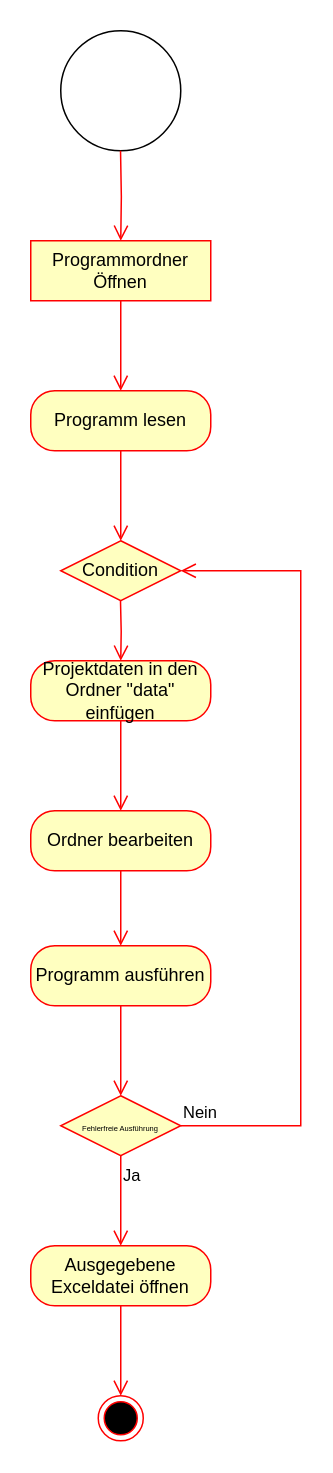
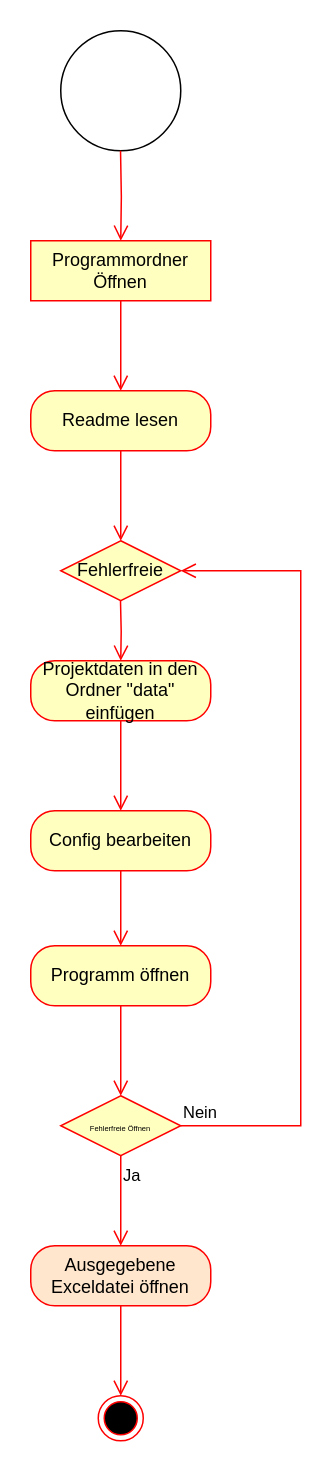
(121, 421) -> (121, 421)
(121, 571) -> (121, 571)
(121, 841) -> (121, 841)
(121, 976) -> (121, 976)
(121, 1126) -> (121, 1126)
(121, 1276) -> (121, 1276)
